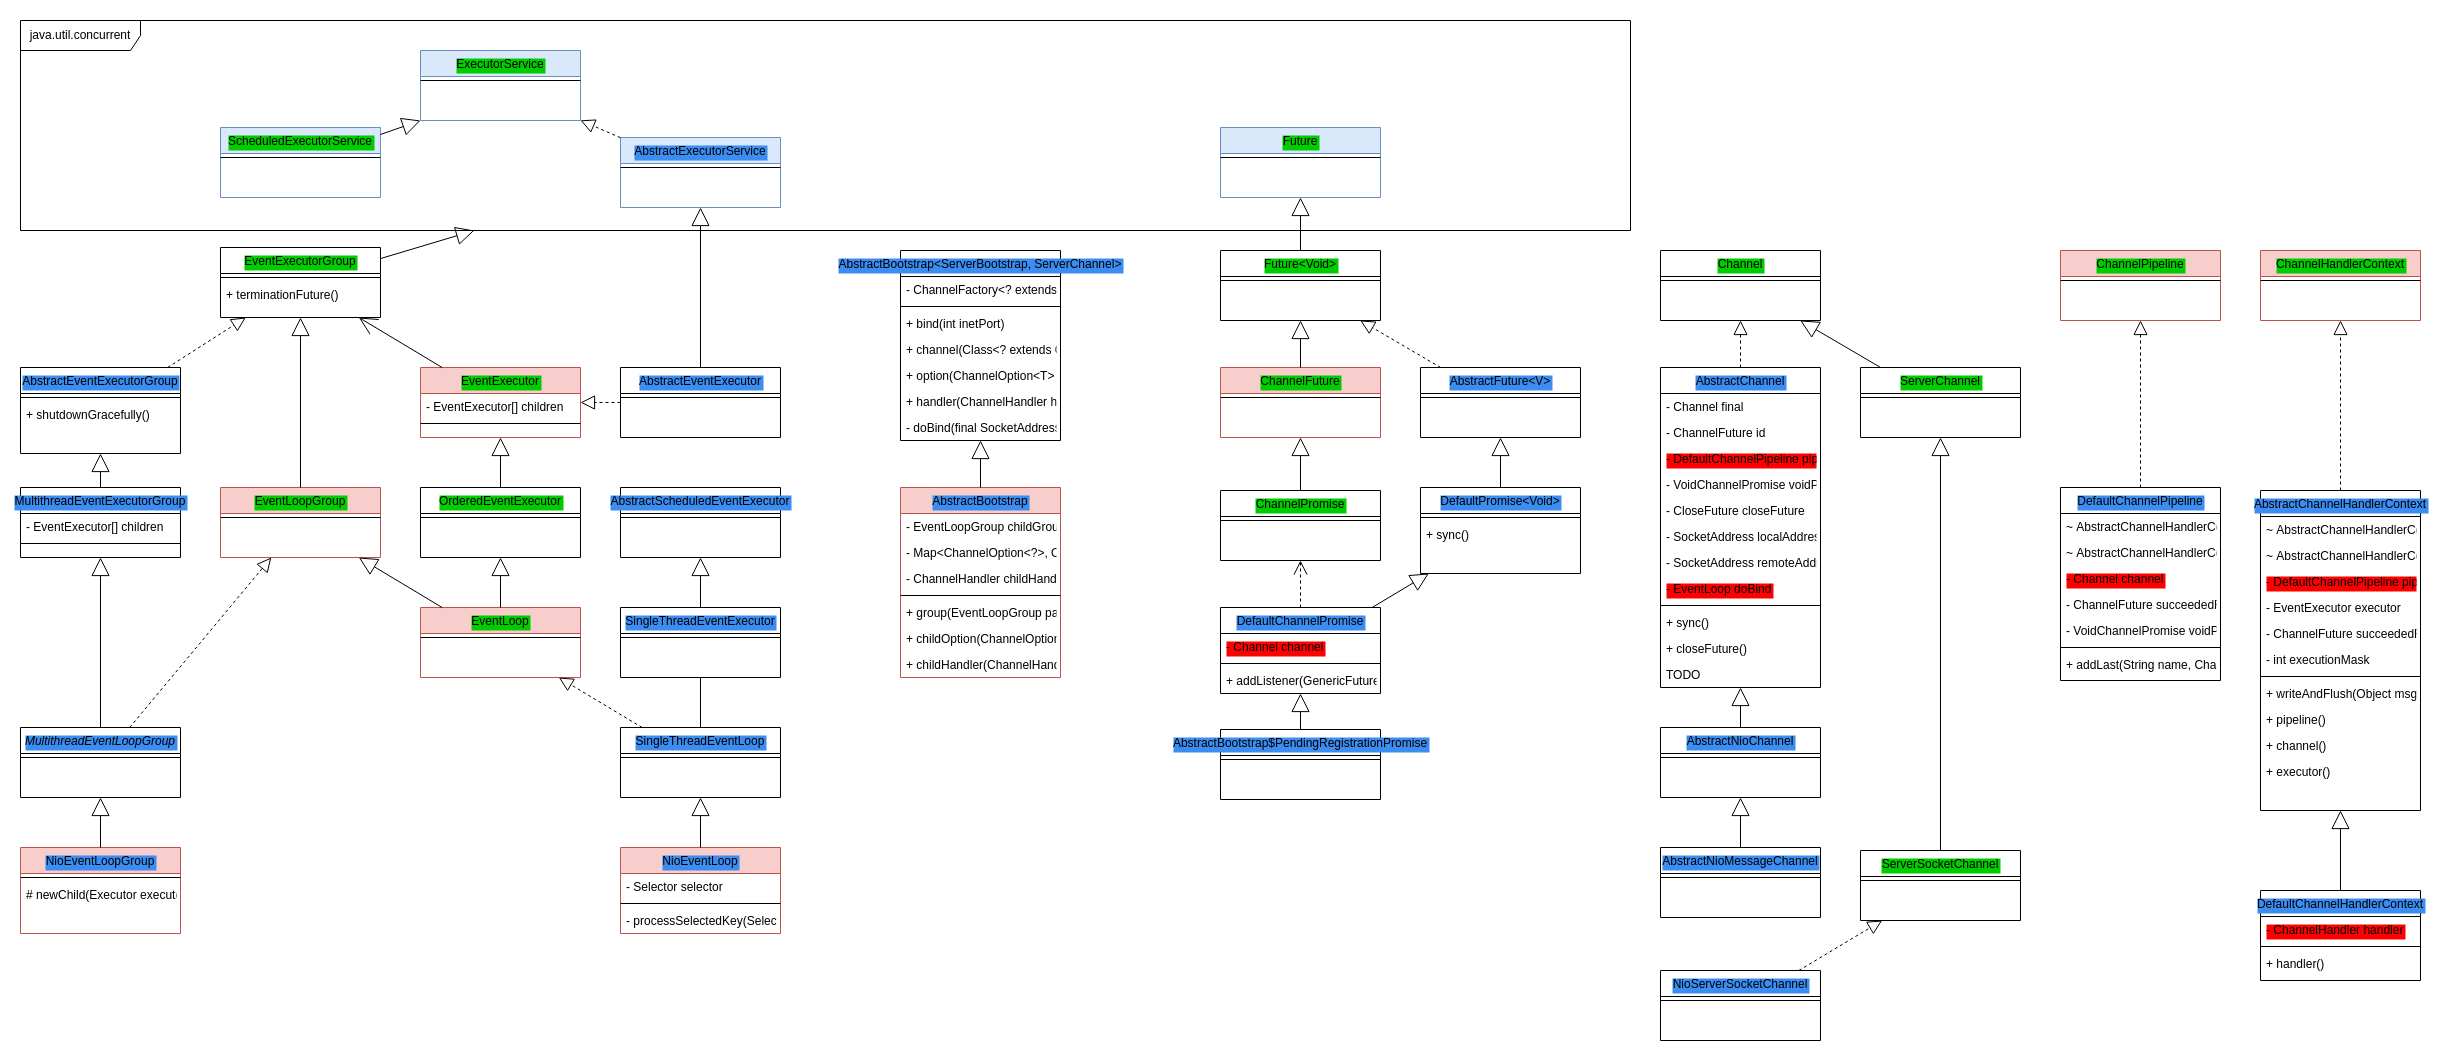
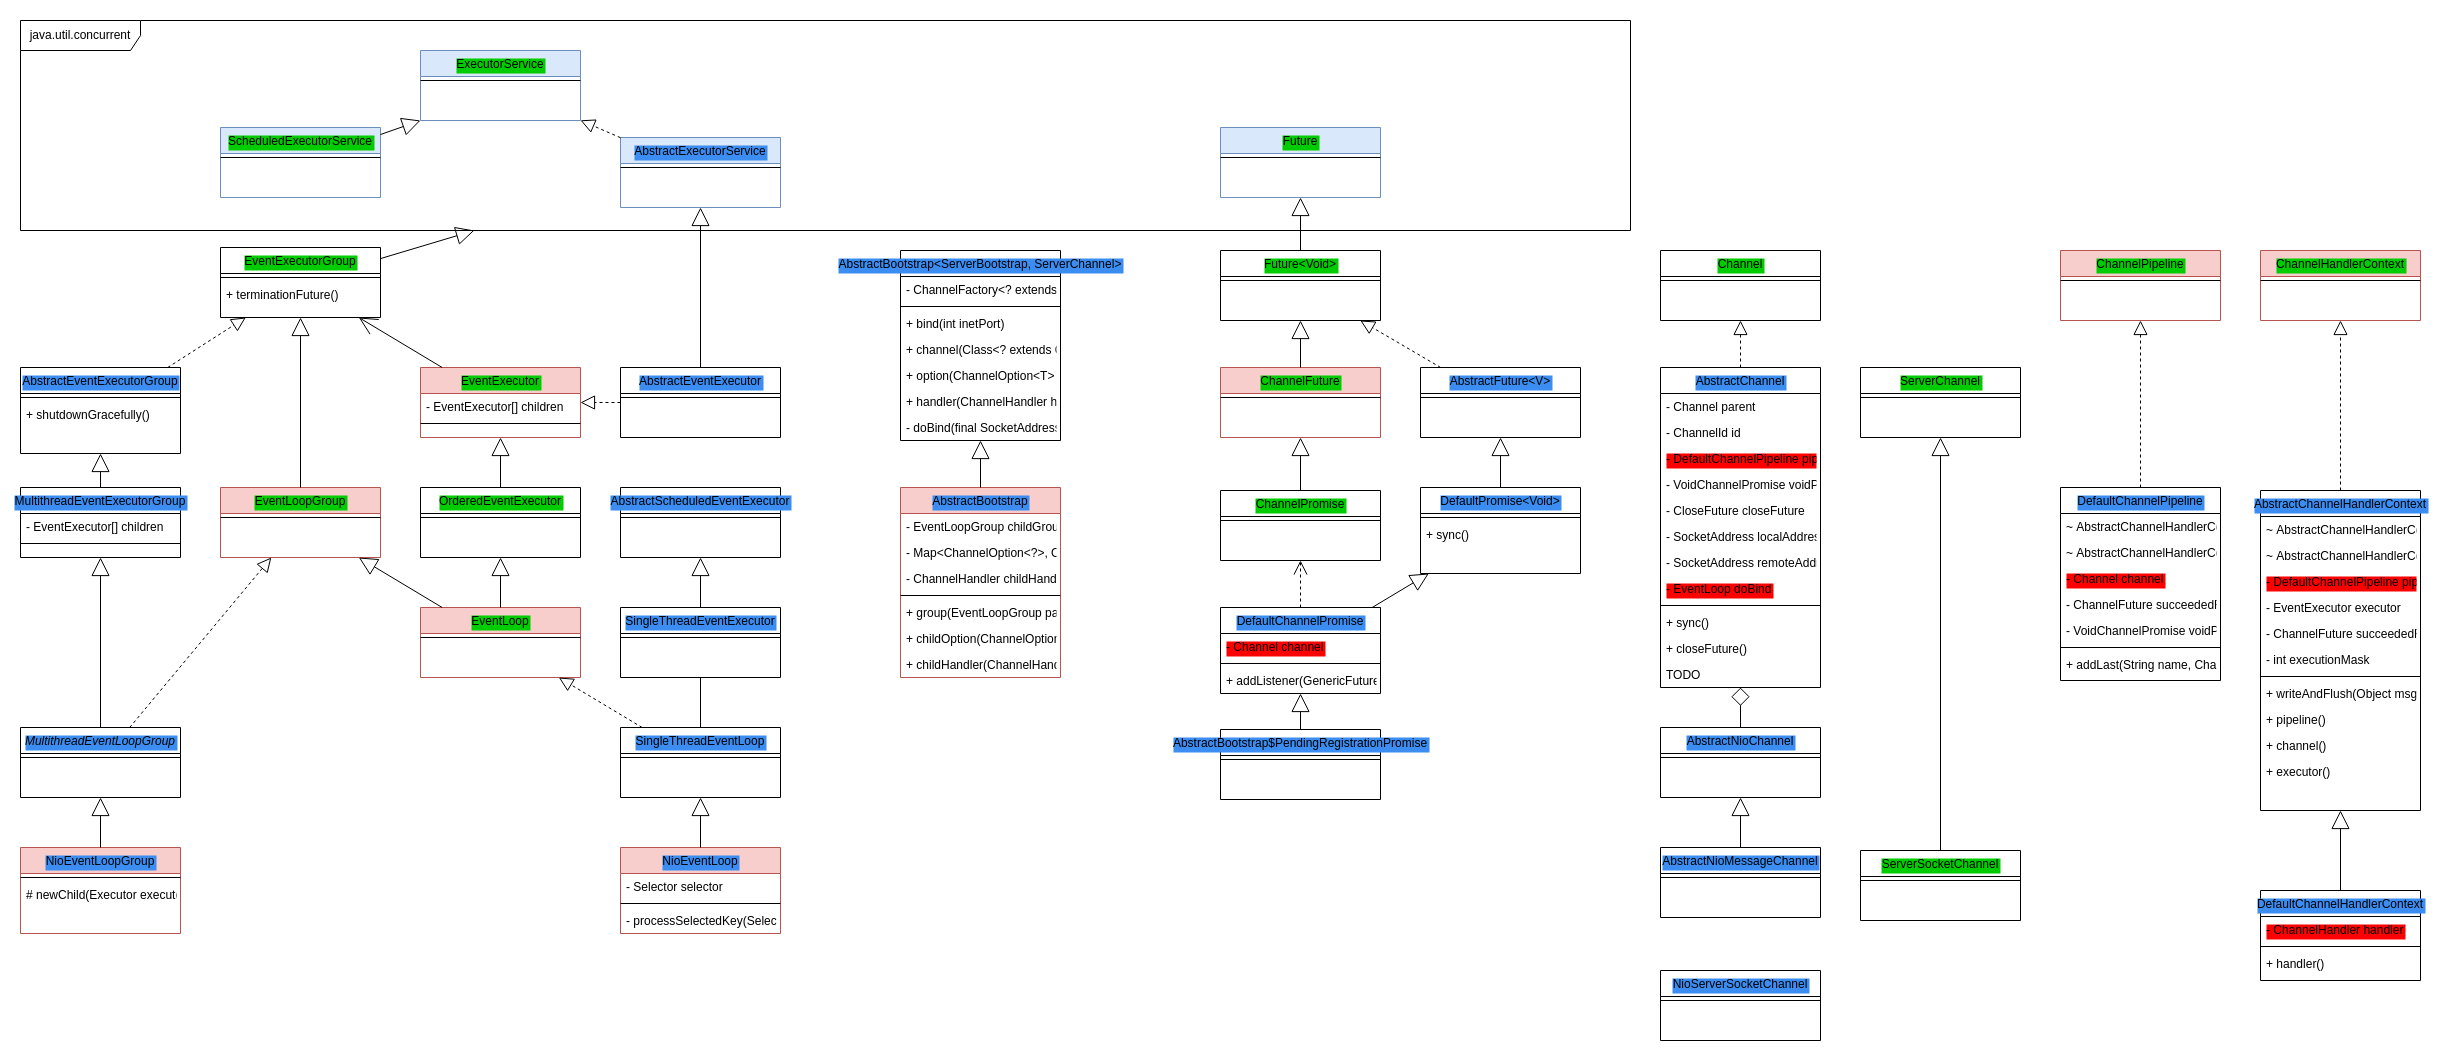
(1848, 349) -> none
(1710, 407) -> (1717, 407)
(1722, 433) -> (1708, 433)
(1741, 707) -> (1741, 706)
(1834, 949) -> none
